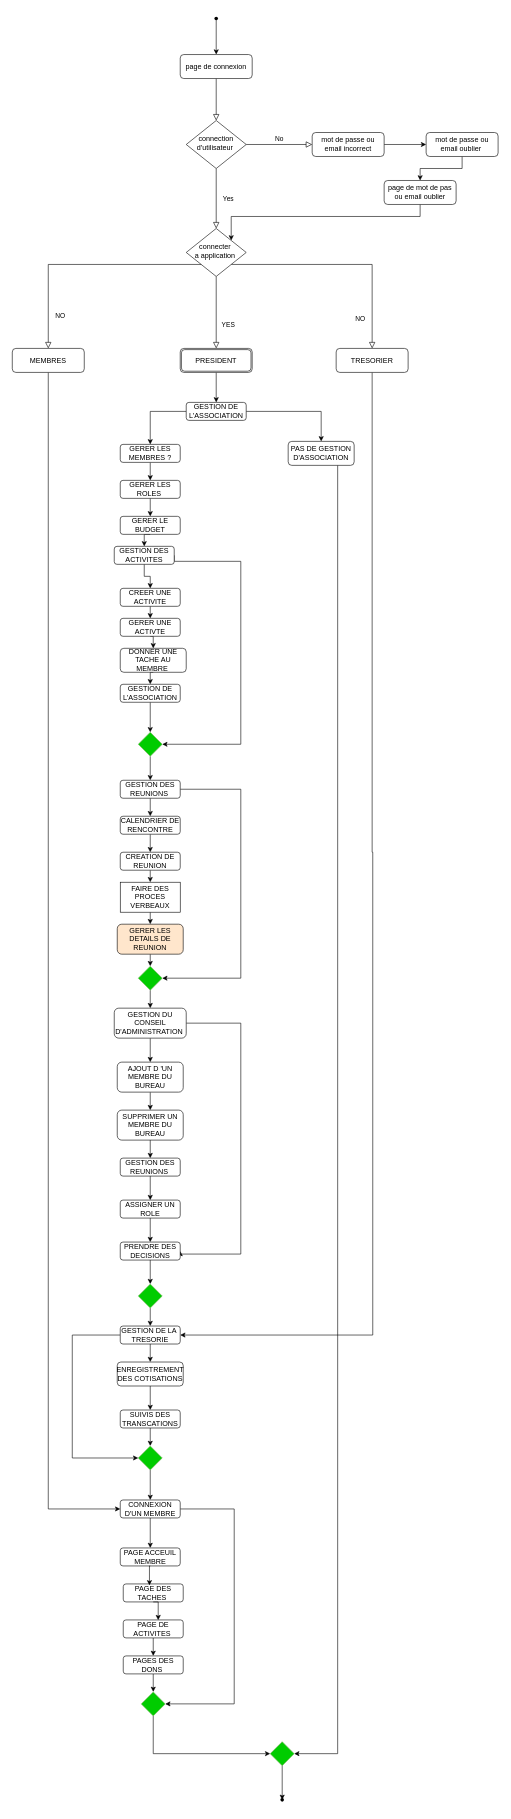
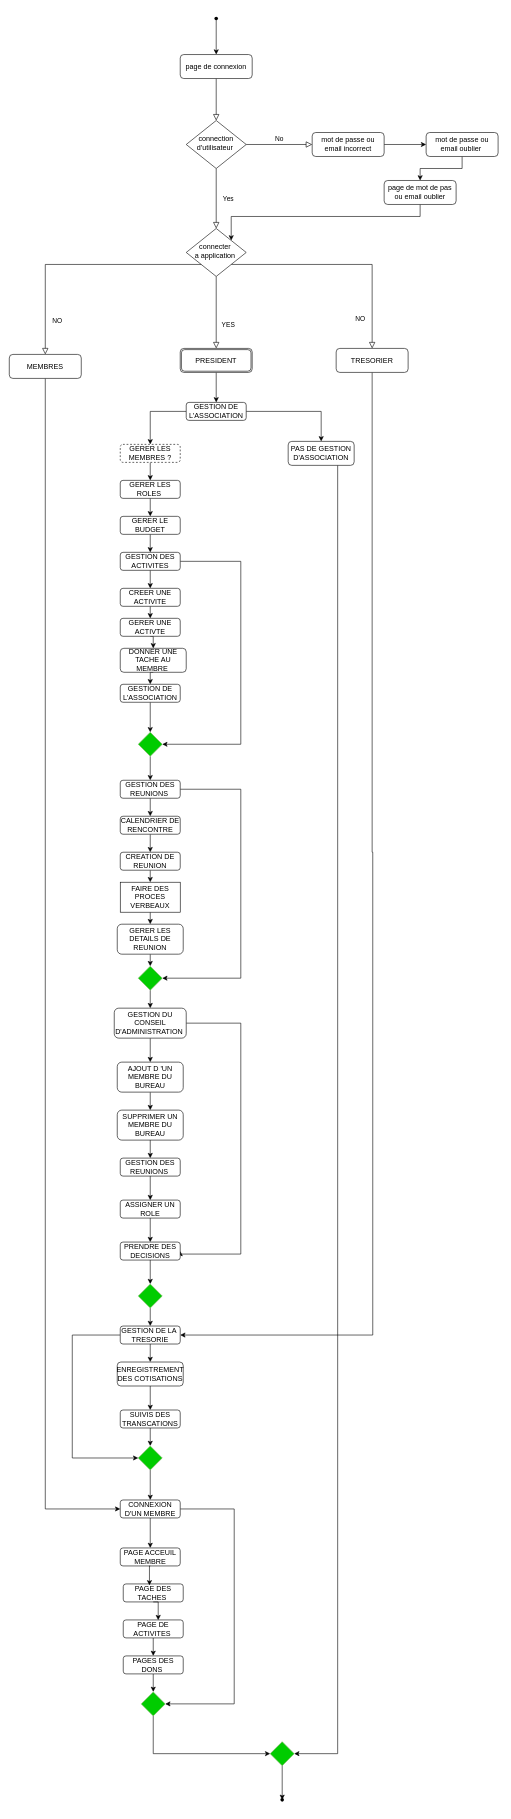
(48, 360) -> (45, 366)
(150, 453) -> (150, 453)
(144, 555) -> (150, 561)
(150, 939) -> (150, 939)
